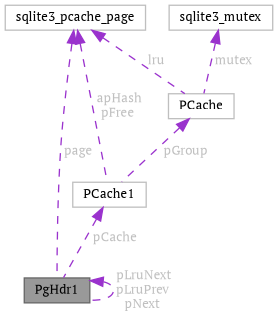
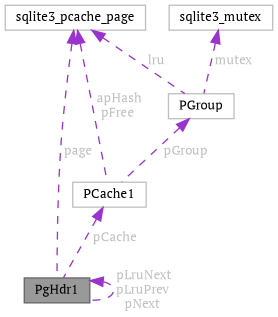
(201, 106) -> (201, 106)
